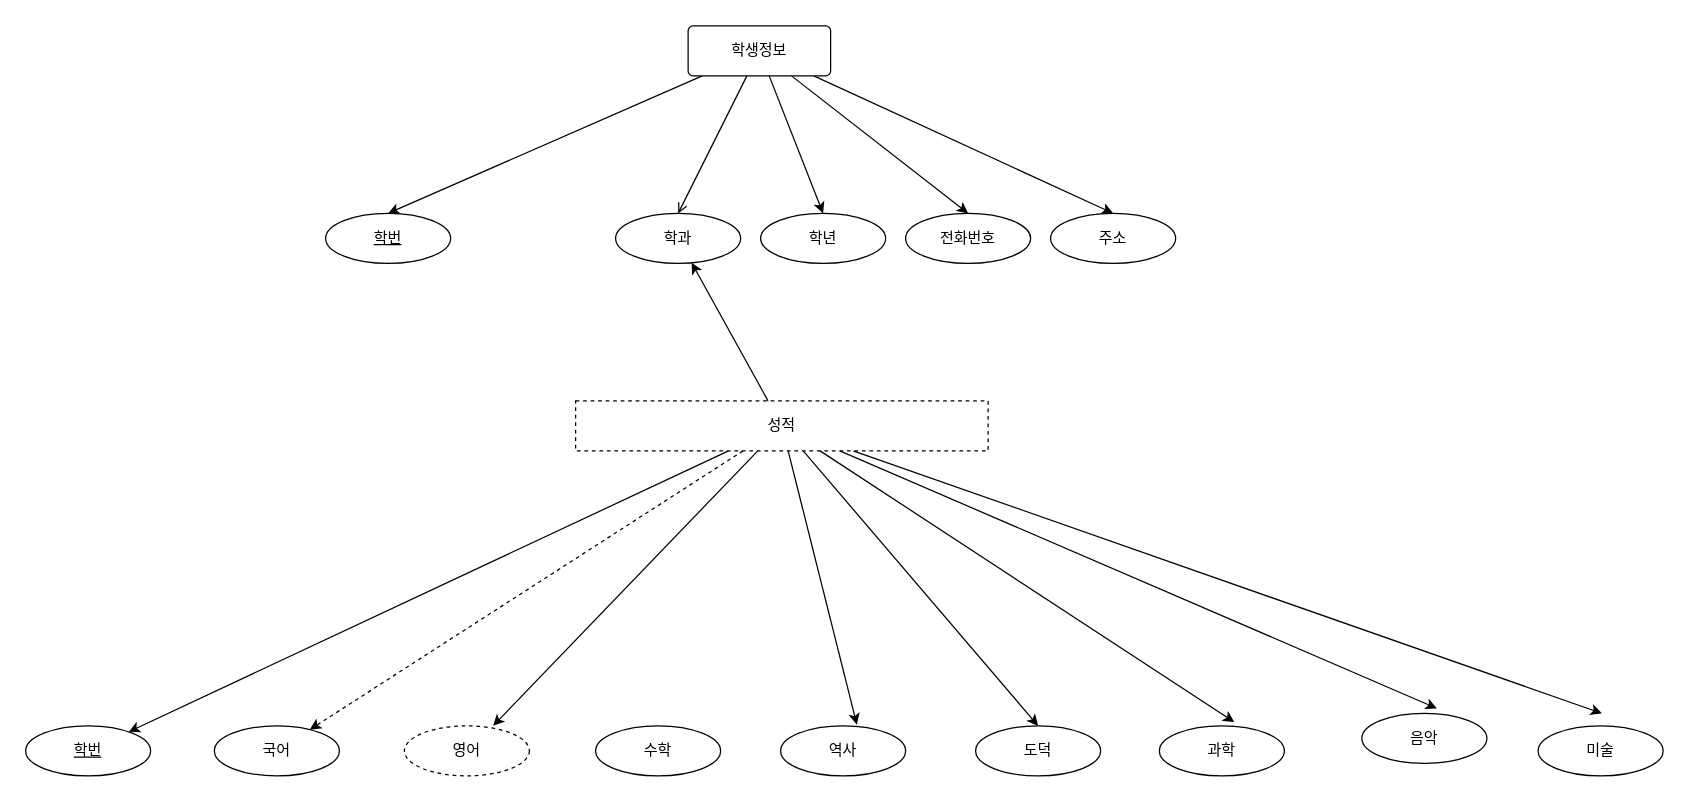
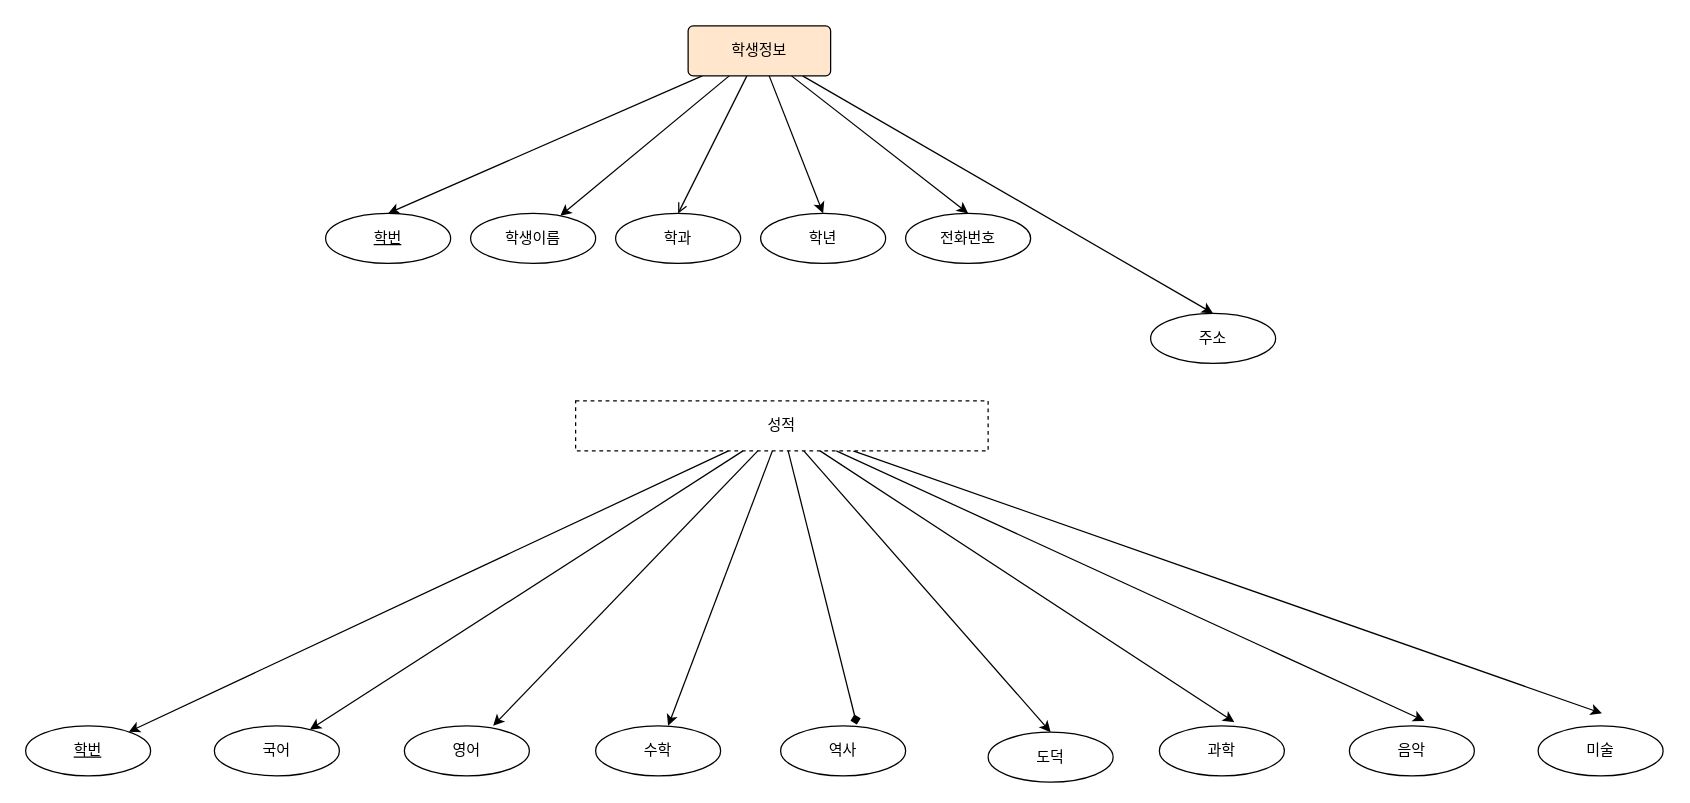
(759, 51) -> (759, 51)
none -> (648, 143)
none -> (533, 238)
(1113, 238) -> (1213, 338)
(732, 336) -> (722, 584)
(530, 588) -> (530, 588)
(854, 715) -> (854, 714)
(1424, 738) -> (1412, 751)
(467, 751) -> (467, 751)
(1038, 751) -> (1051, 757)
